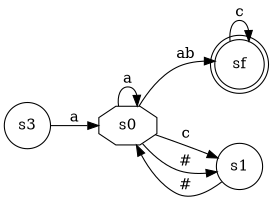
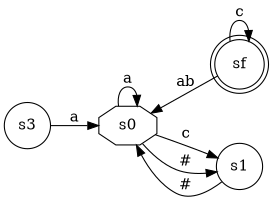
(166, 74) -> (189, 92)
